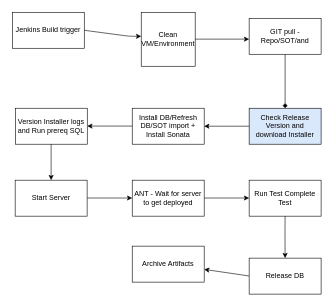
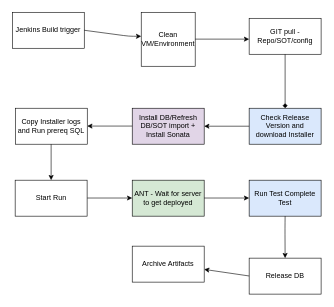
(285, 36) -> (285, 36)
(51, 126) -> (51, 126)
(168, 126) -> (168, 126)
(51, 198) -> (51, 198)
(168, 198) -> (168, 198)
(285, 198) -> (285, 198)
